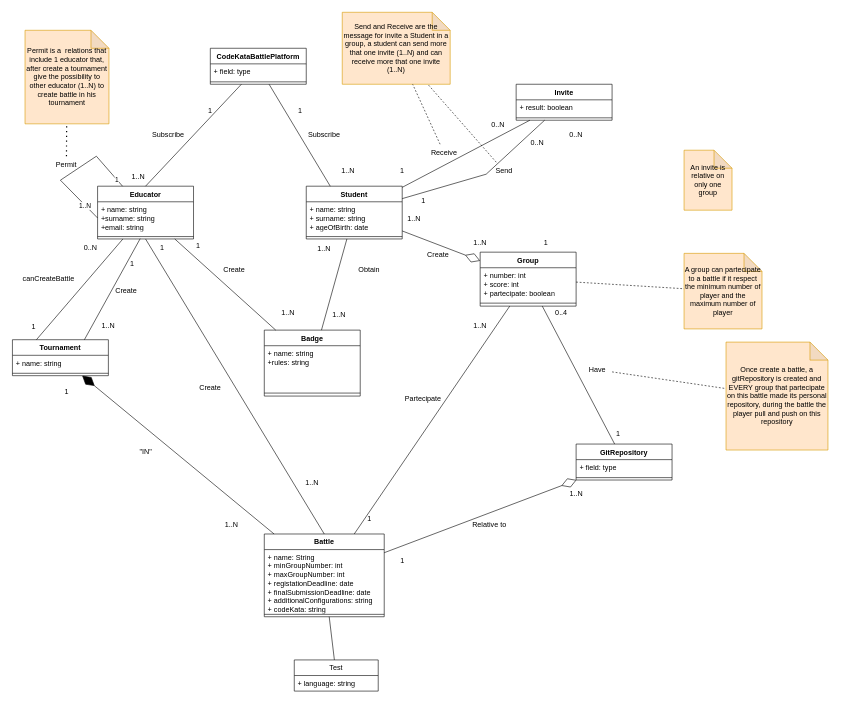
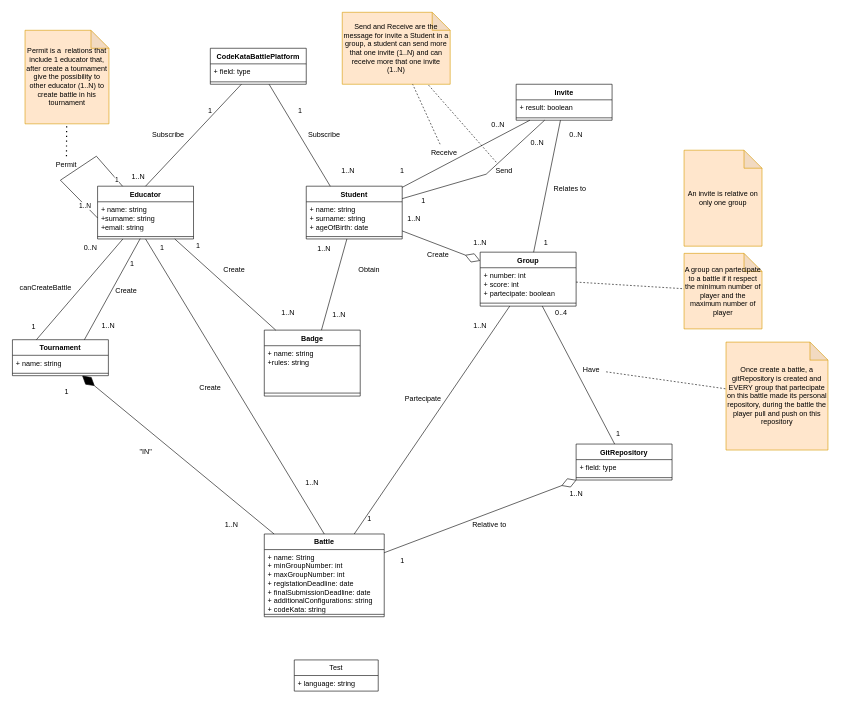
(708, 180) -> (723, 198)
none -> (547, 187)
none -> (570, 189)
(48, 279) -> (45, 288)
(597, 370) -> (591, 370)
(332, 638) -> none
